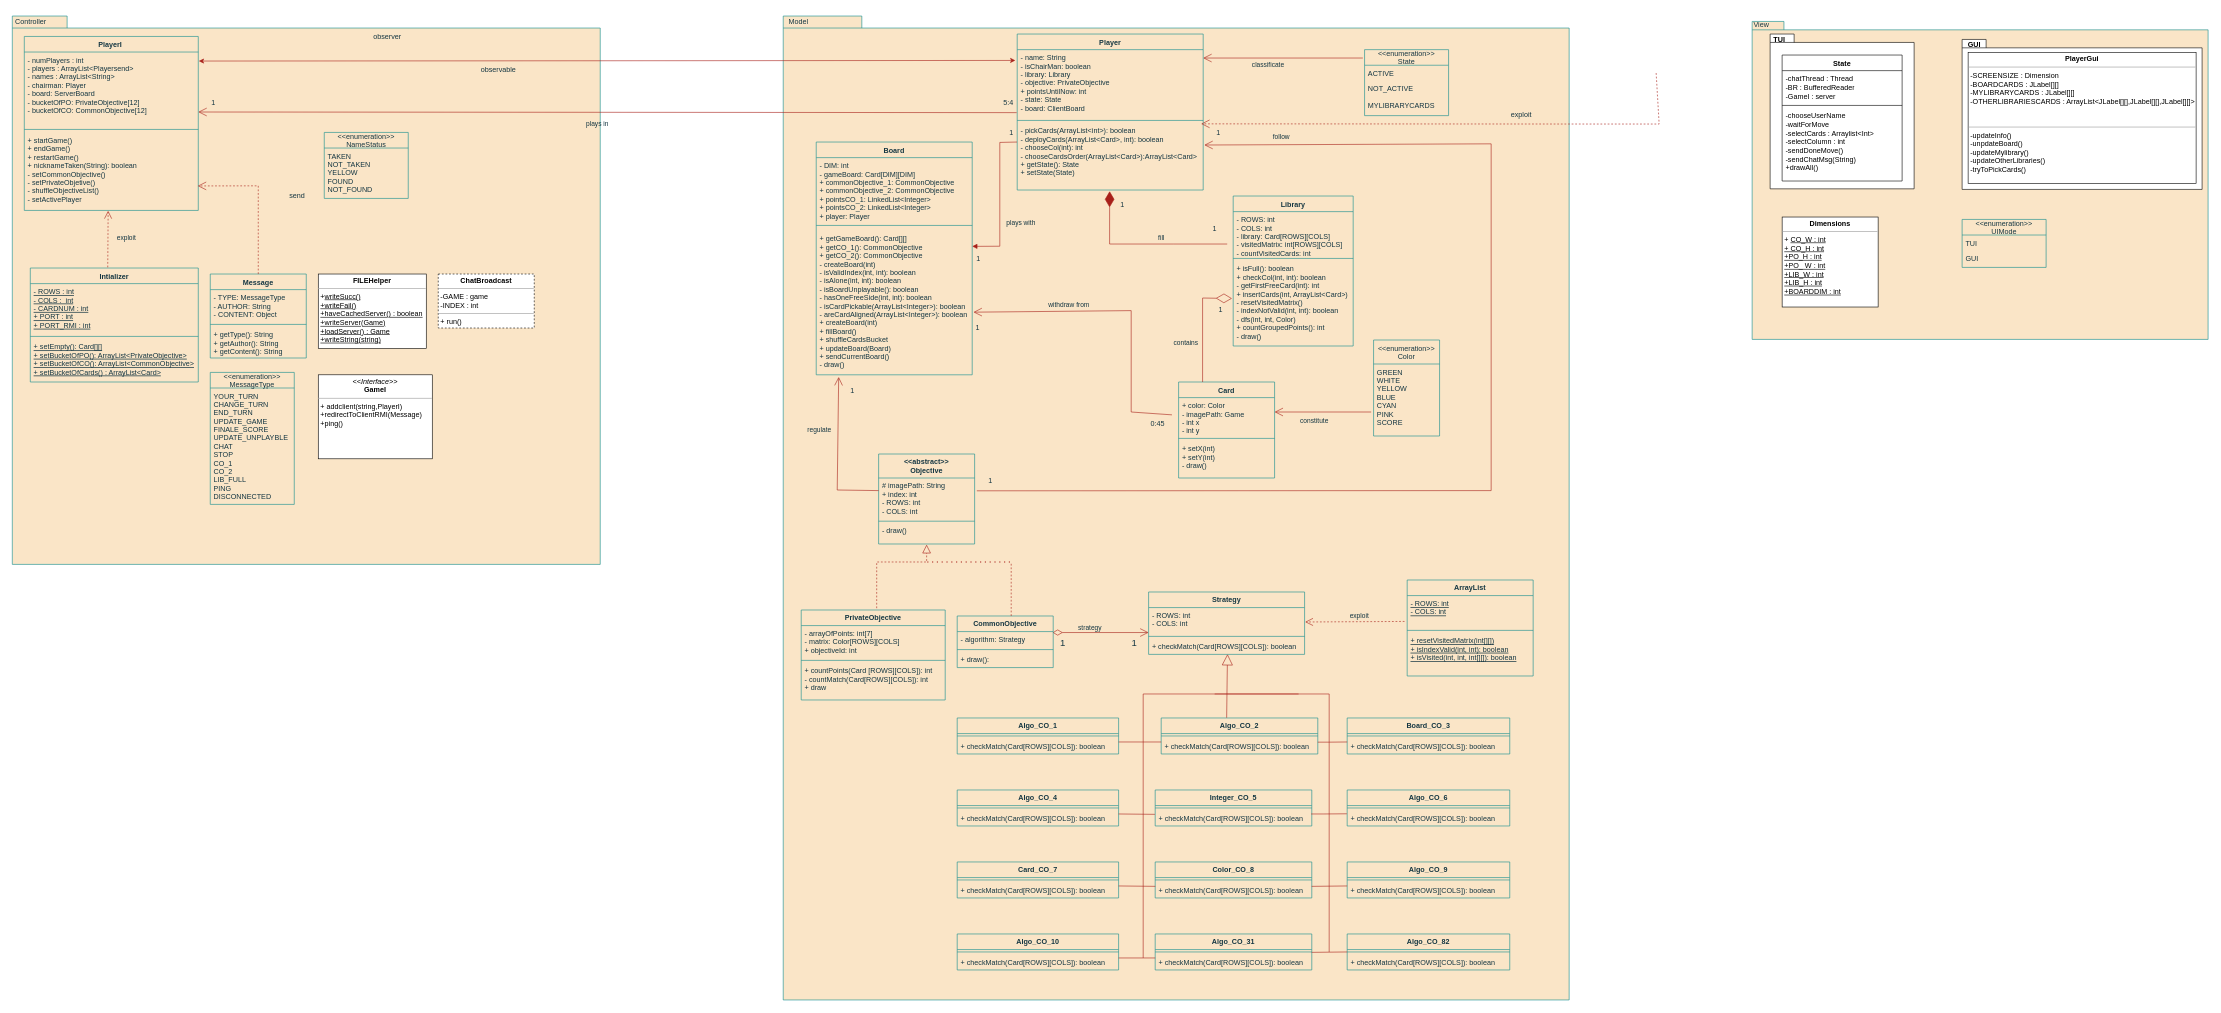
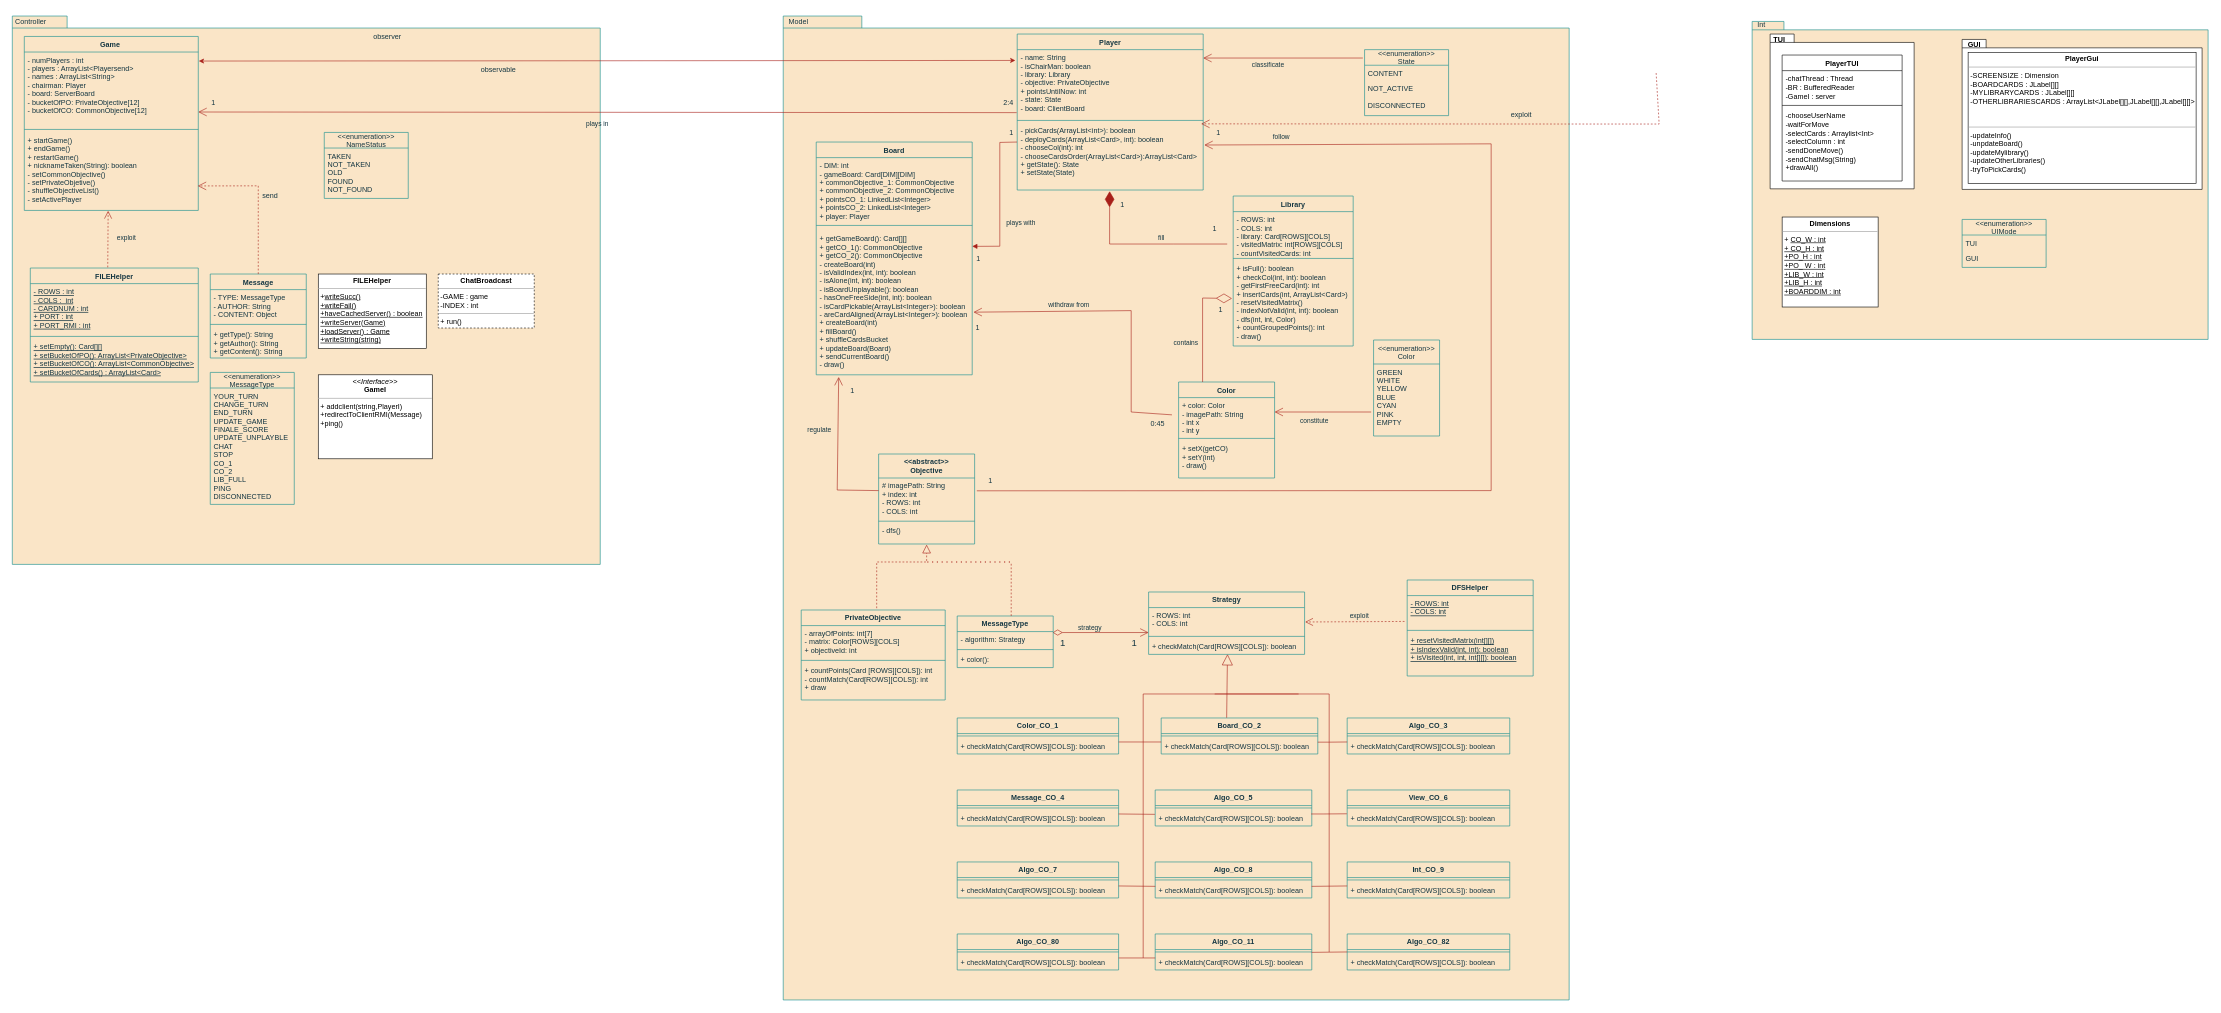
(1762, 25) -> (1762, 25)
(111, 44) -> (111, 44)
(1842, 63) -> (1842, 63)
(1380, 73) -> (1382, 73)
(1388, 89) -> (1388, 89)
(1009, 103) -> (1009, 103)
(338, 156) -> (338, 156)
(297, 196) -> (270, 196)
(114, 276) -> (114, 276)
(1387, 372) -> (1387, 372)
(1226, 390) -> (1226, 390)
(1206, 406) -> (1206, 406)
(1202, 449) -> (1207, 449)
(897, 530) -> (895, 530)
(1470, 588) -> (1470, 588)
(1005, 624) -> (1005, 624)
(977, 660) -> (978, 660)
(1038, 726) -> (1038, 726)
(1239, 726) -> (1239, 726)
(1428, 726) -> (1428, 726)
(1038, 798) -> (1038, 798)
(1233, 798) -> (1233, 798)
(1428, 798) -> (1428, 798)
(1038, 870) -> (1038, 870)
(1233, 870) -> (1233, 870)
(1428, 870) -> (1428, 870)
(1038, 942) -> (1038, 942)
(1233, 942) -> (1233, 942)
